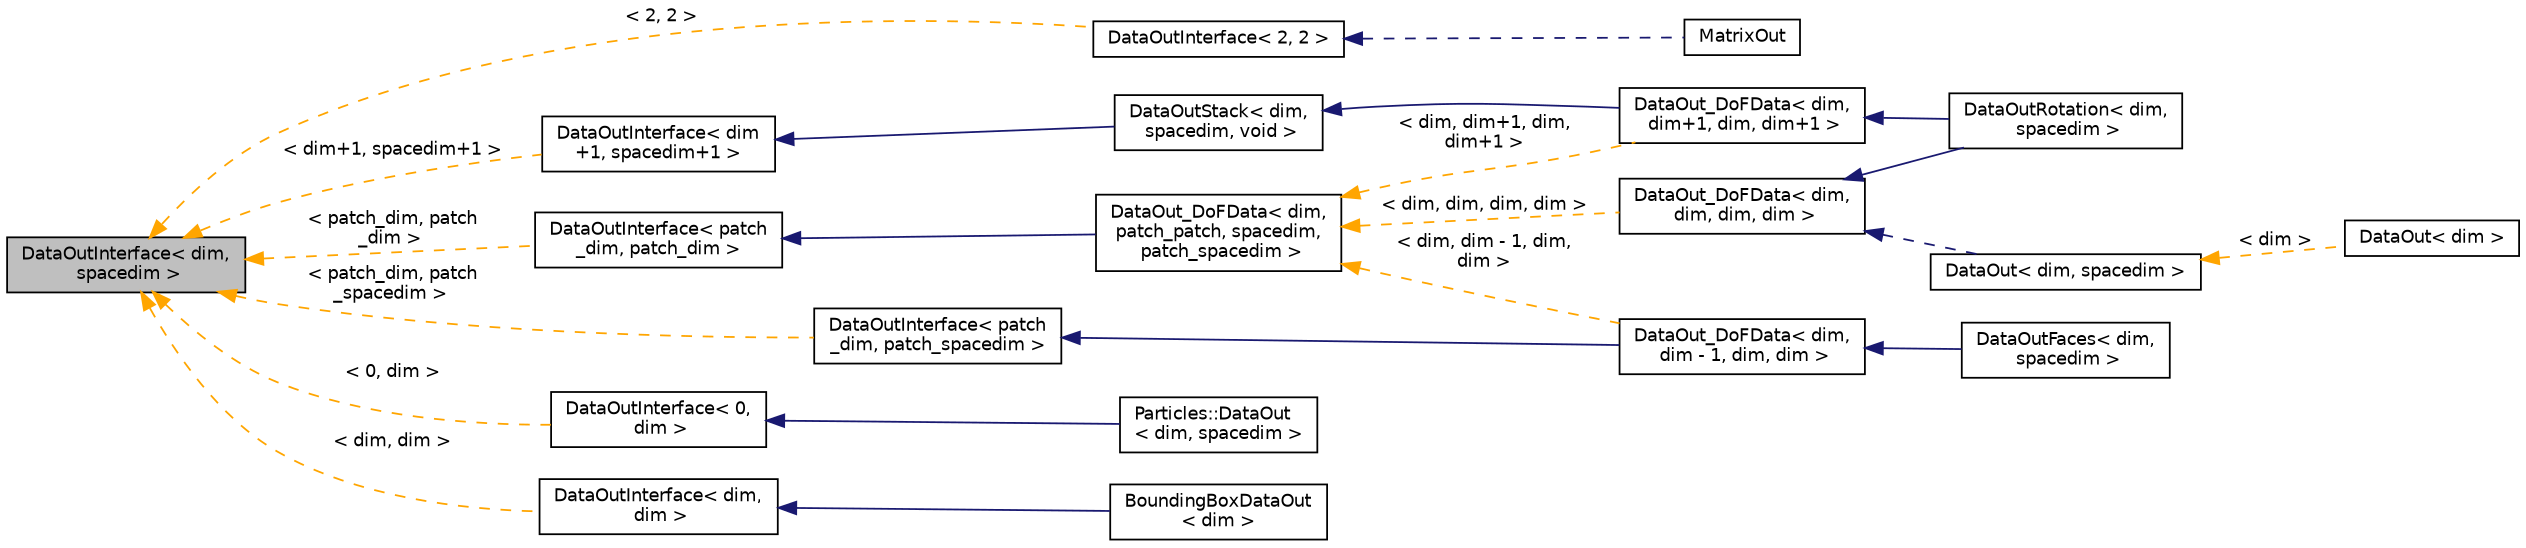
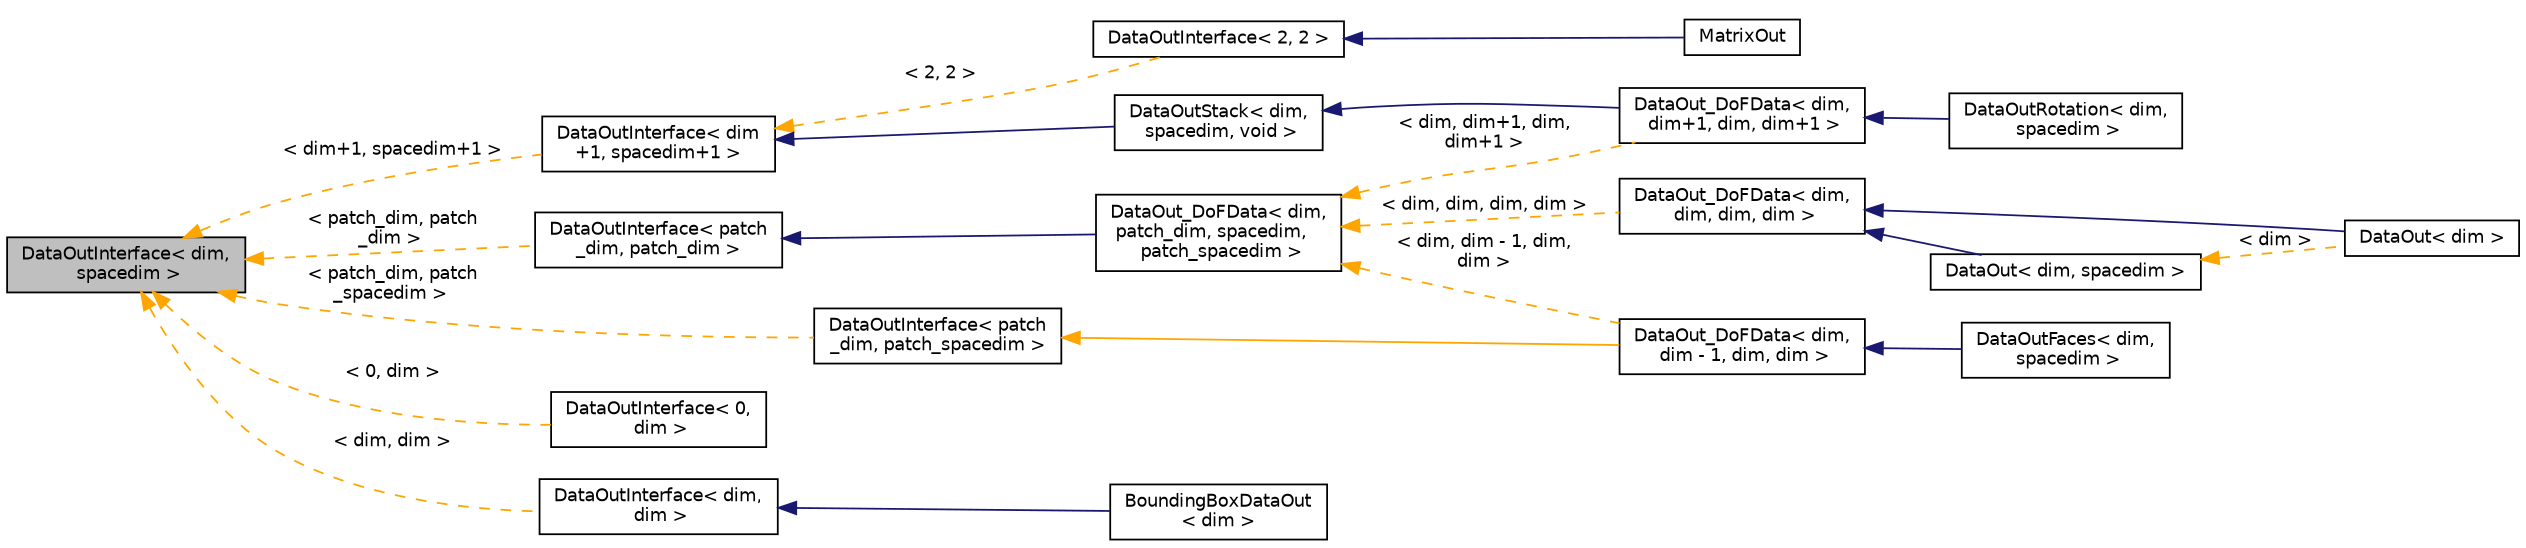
(1523, 38) -> (1523, 38)
(605, 42) -> (980, 98)
(1913, 161) -> (2114, 219)
(1219, 233) -> (1219, 233)
(1932, 245) -> (1932, 245)
(1350, 341) -> (1350, 341)
(1219, 425) -> none
